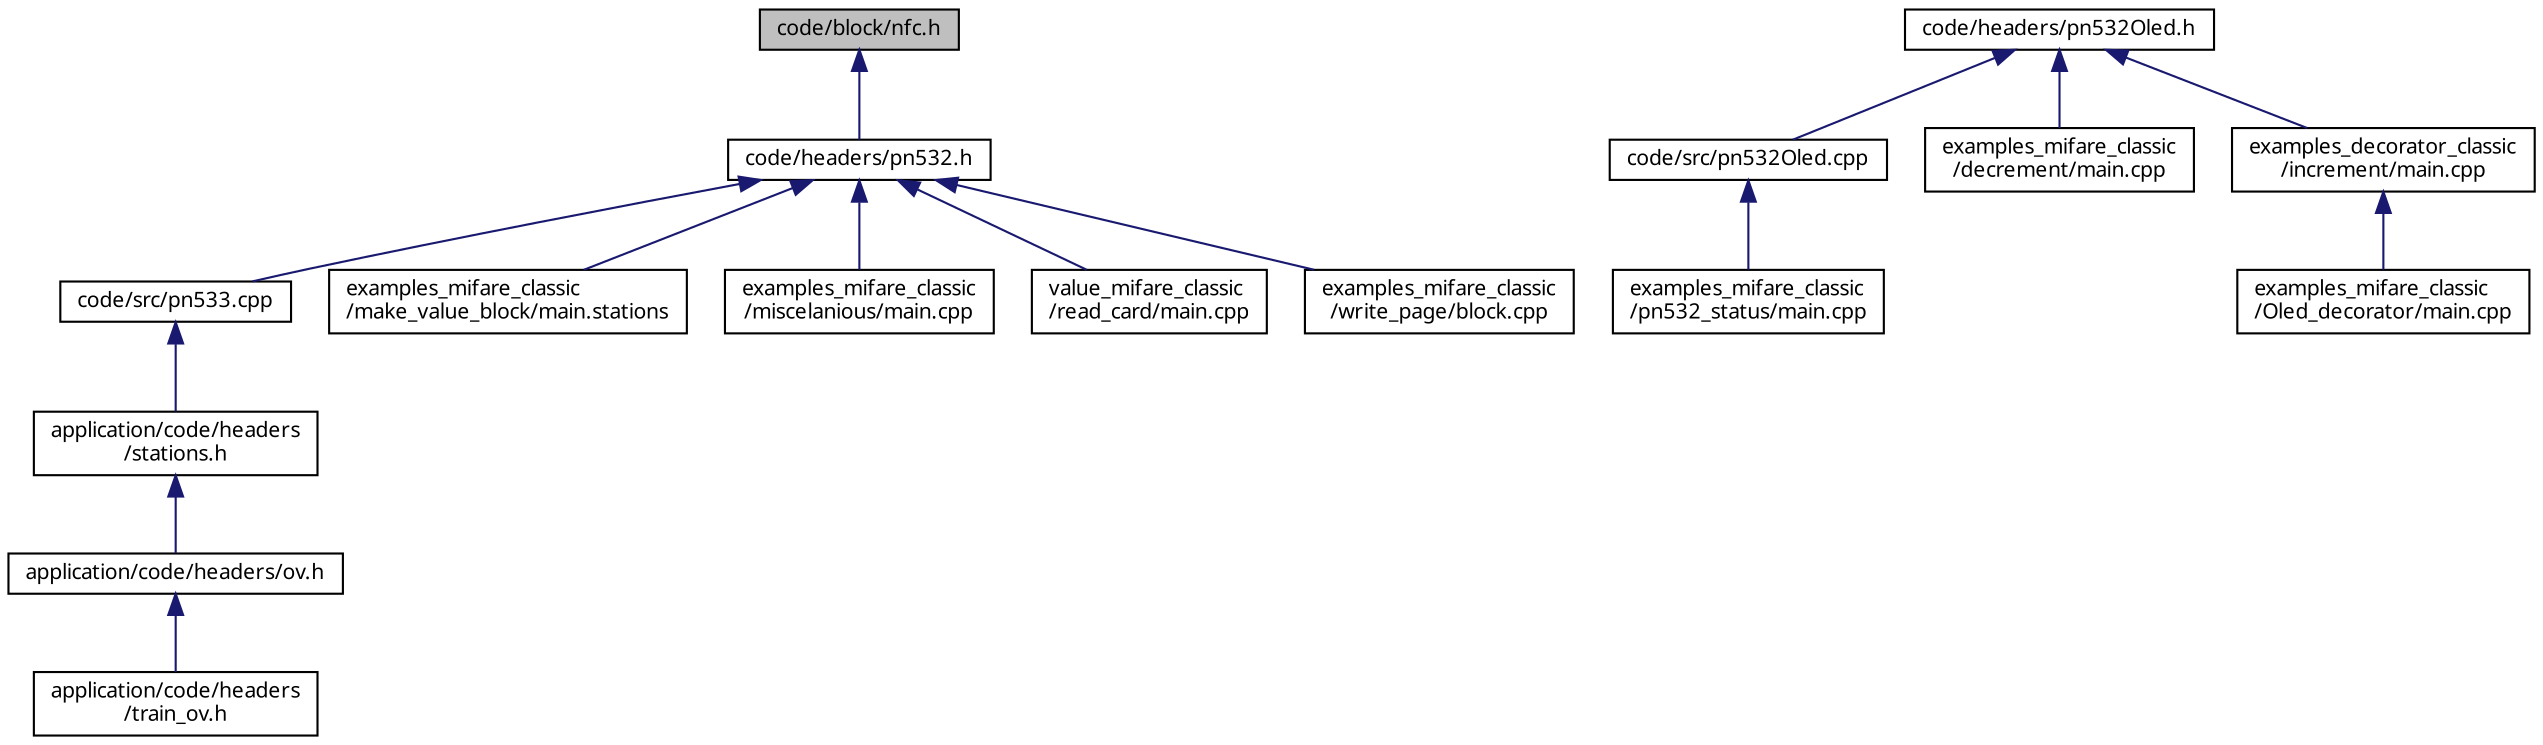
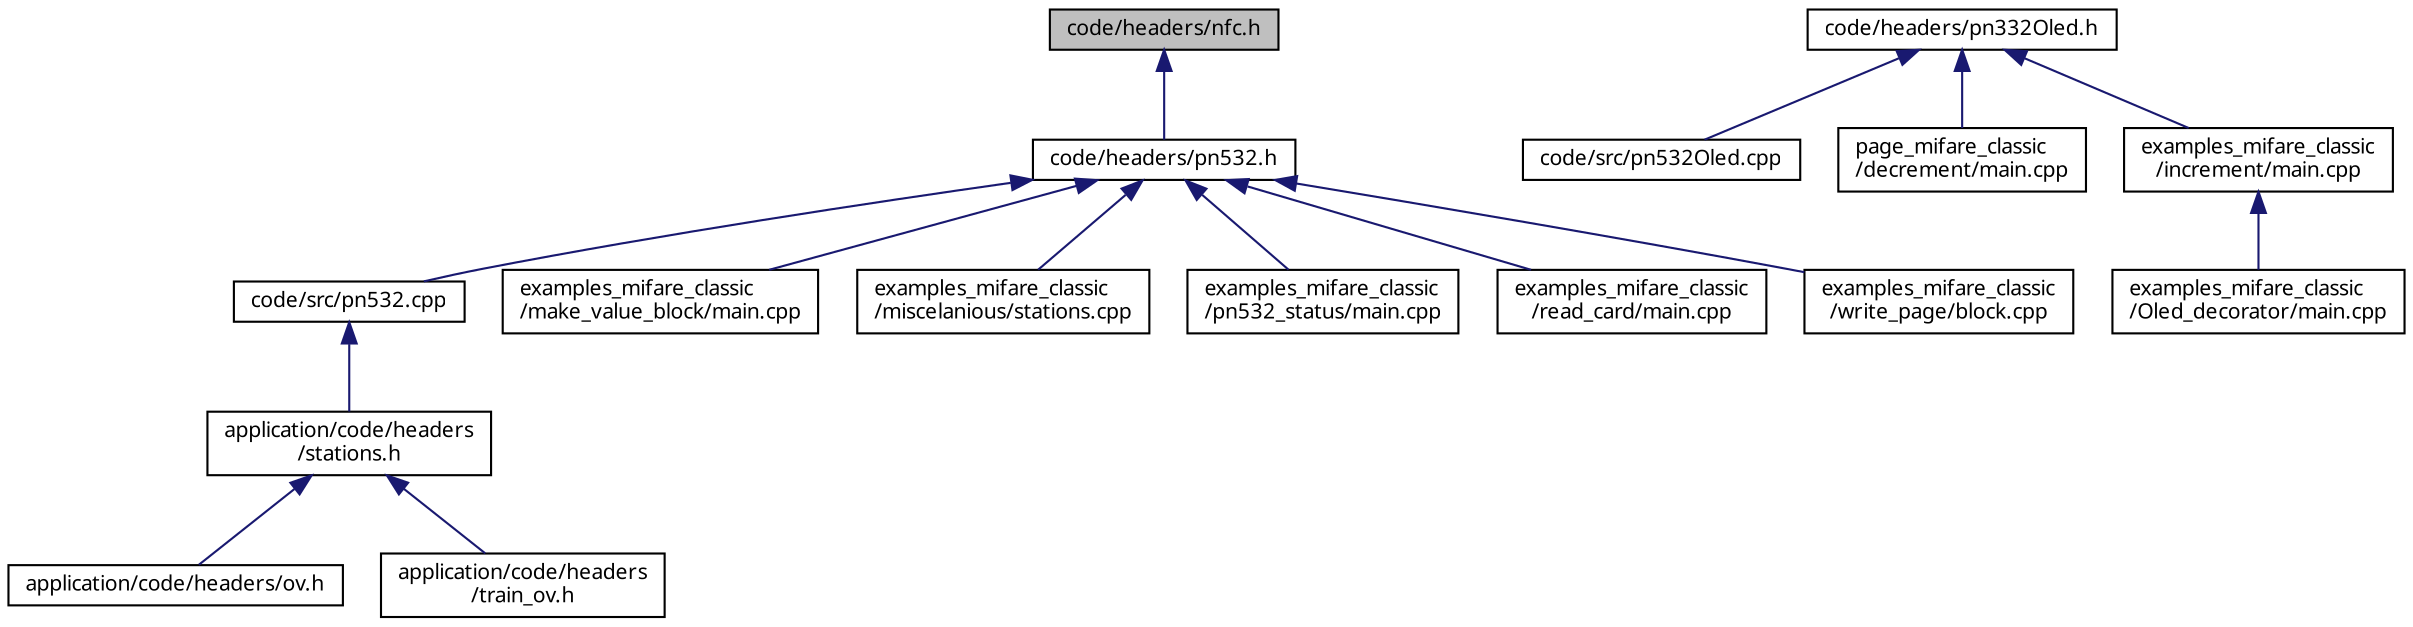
(859, 30) -> (1164, 30)
(2060, 30) -> (1962, 30)
(2060, 160) -> (1962, 160)
(2383, 160) -> (2258, 160)
(1748, 236) -> (1245, 232)
(176, 302) -> (349, 302)
(508, 302) -> (660, 302)
(859, 302) -> (1003, 302)
(1149, 302) -> (1632, 302)
(176, 644) -> (444, 521)
